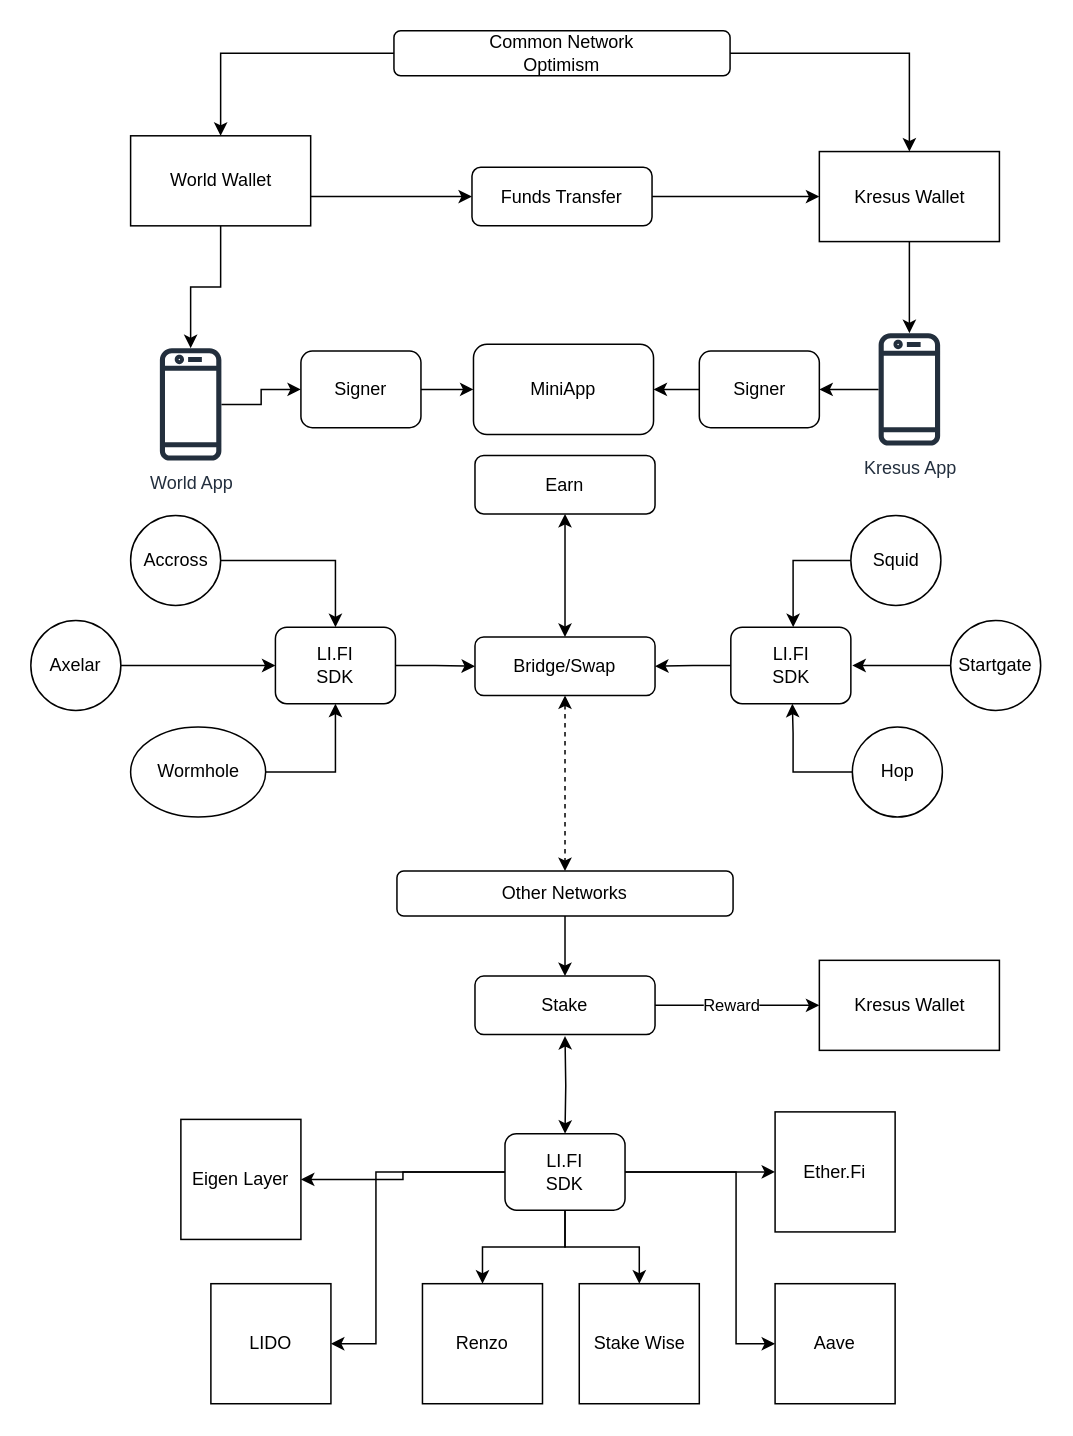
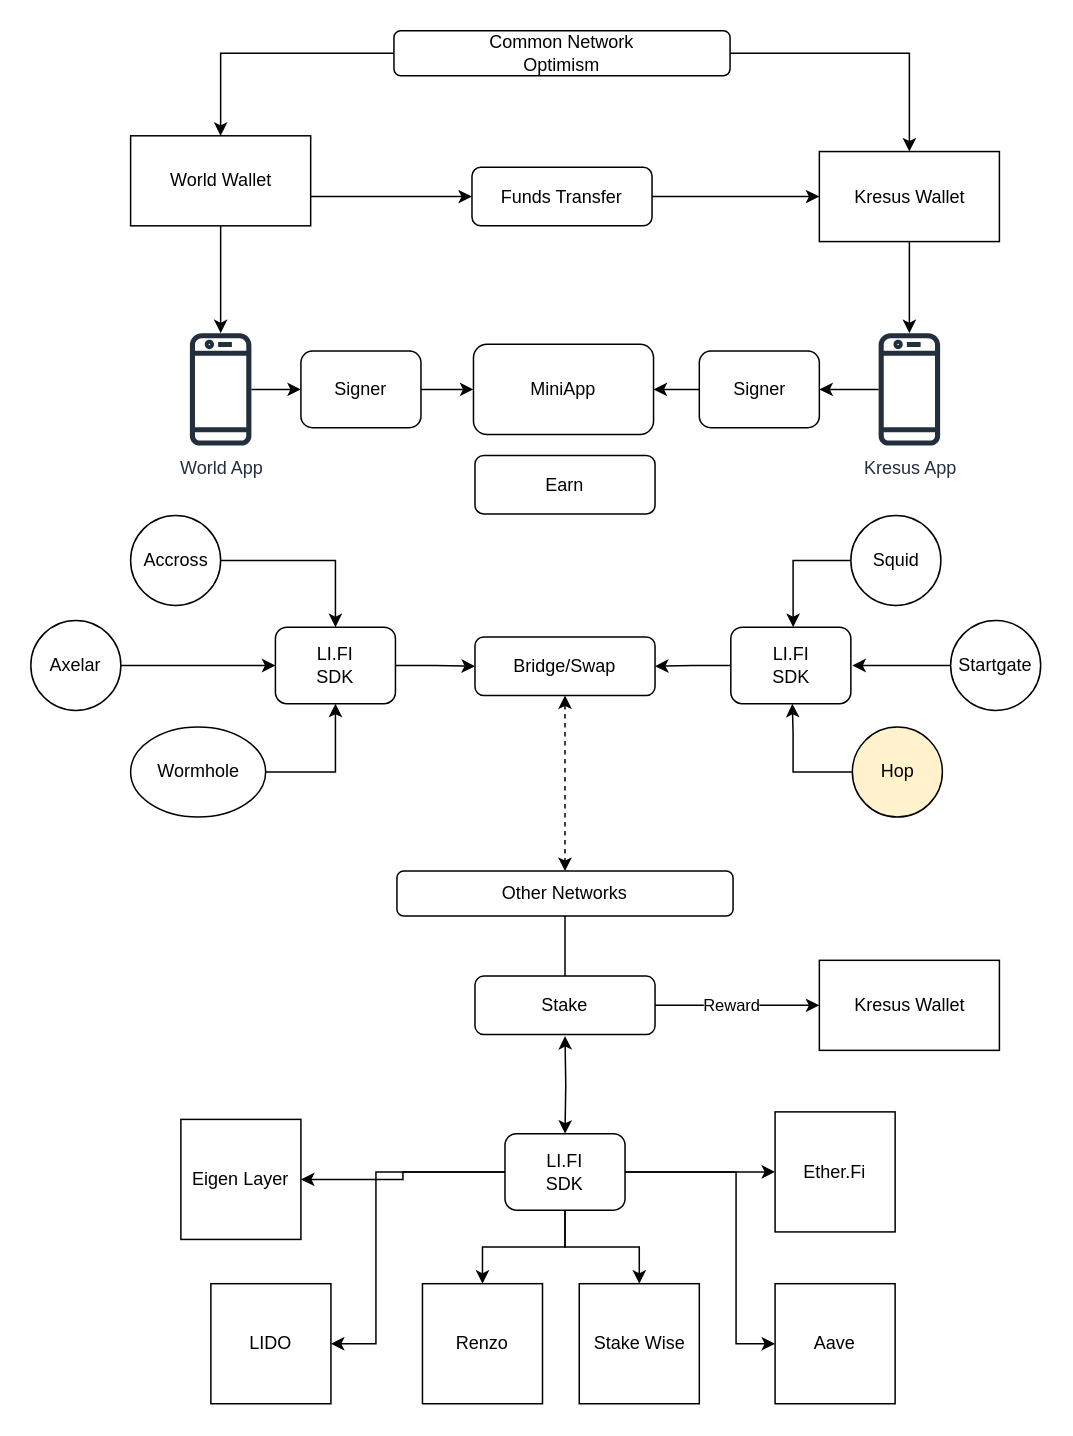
(191, 404) -> (221, 389)
(565, 575) -> none
(897, 772) -> (897, 772)
(565, 964) -> (565, 968)
